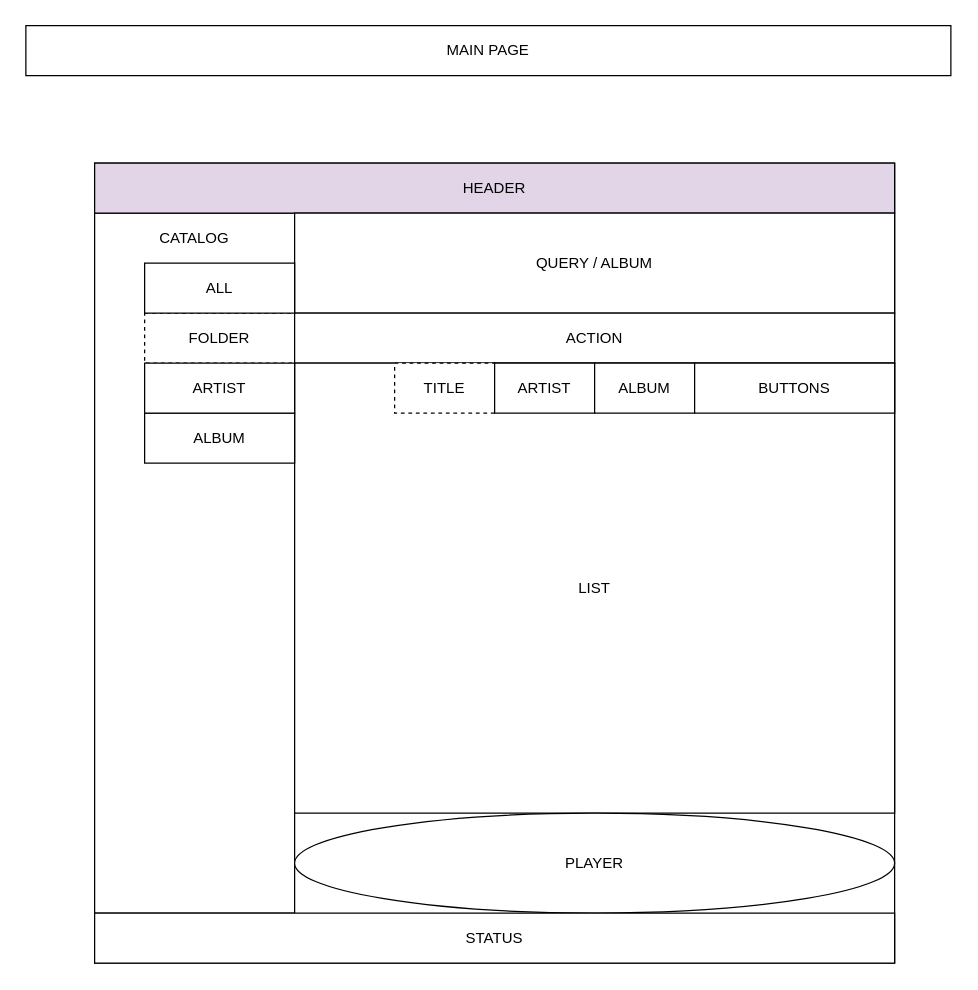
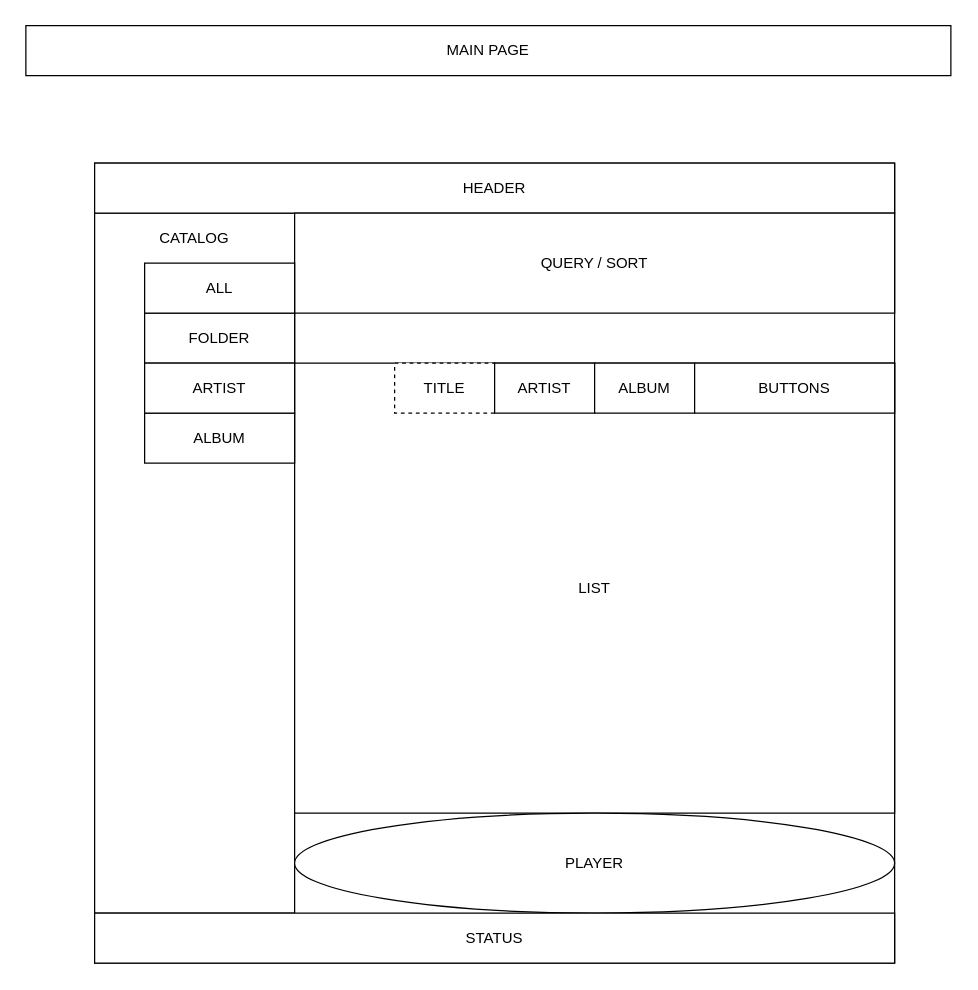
(494, 188) -> (494, 188)
(594, 263) -> (594, 263)
(219, 338) -> (219, 338)
(594, 338) -> none
